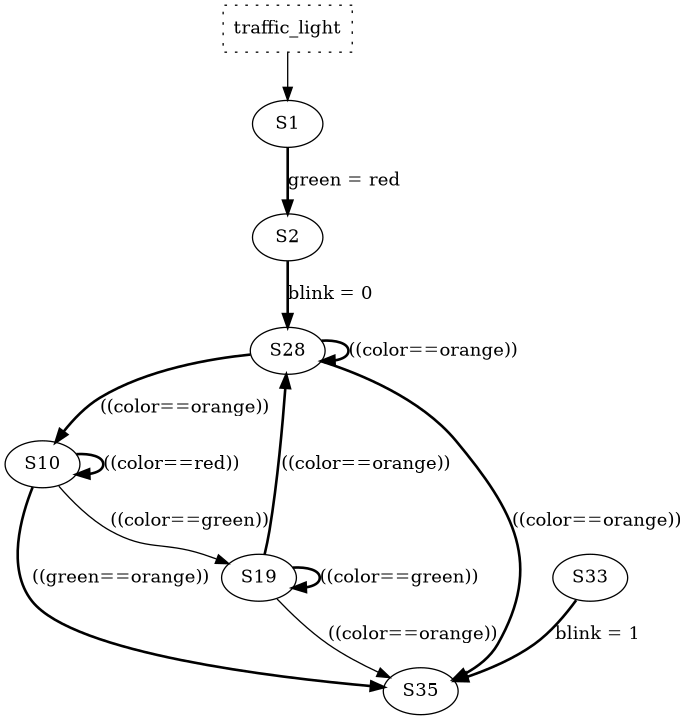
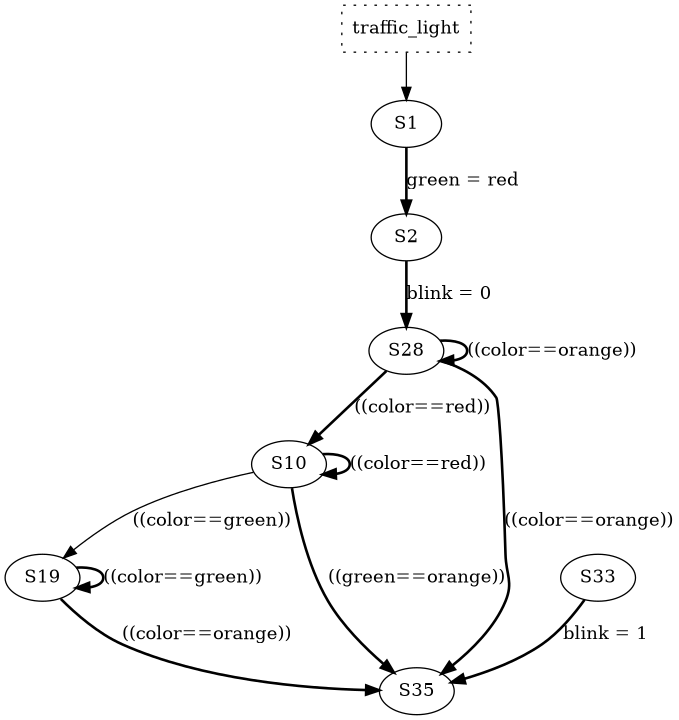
(185, 408) -> (423, 408)
(278, 471) -> none
(324, 641) -> (204, 671)
